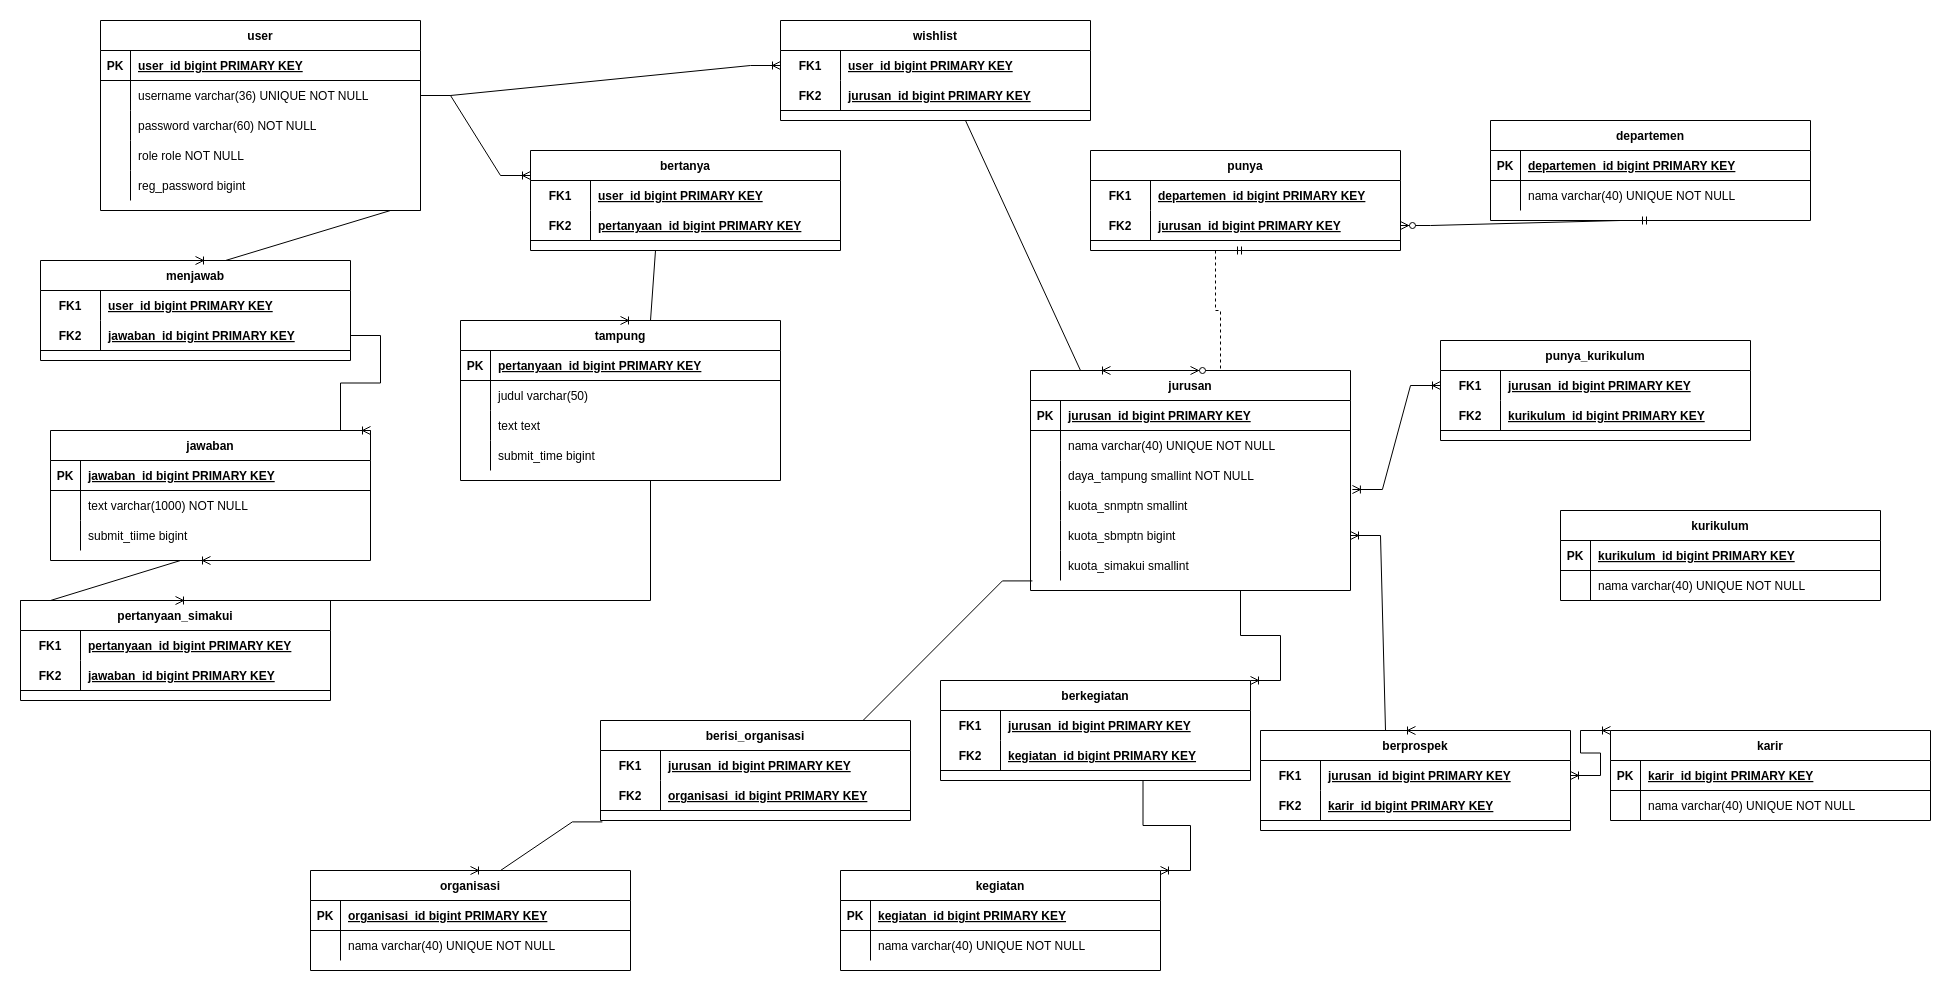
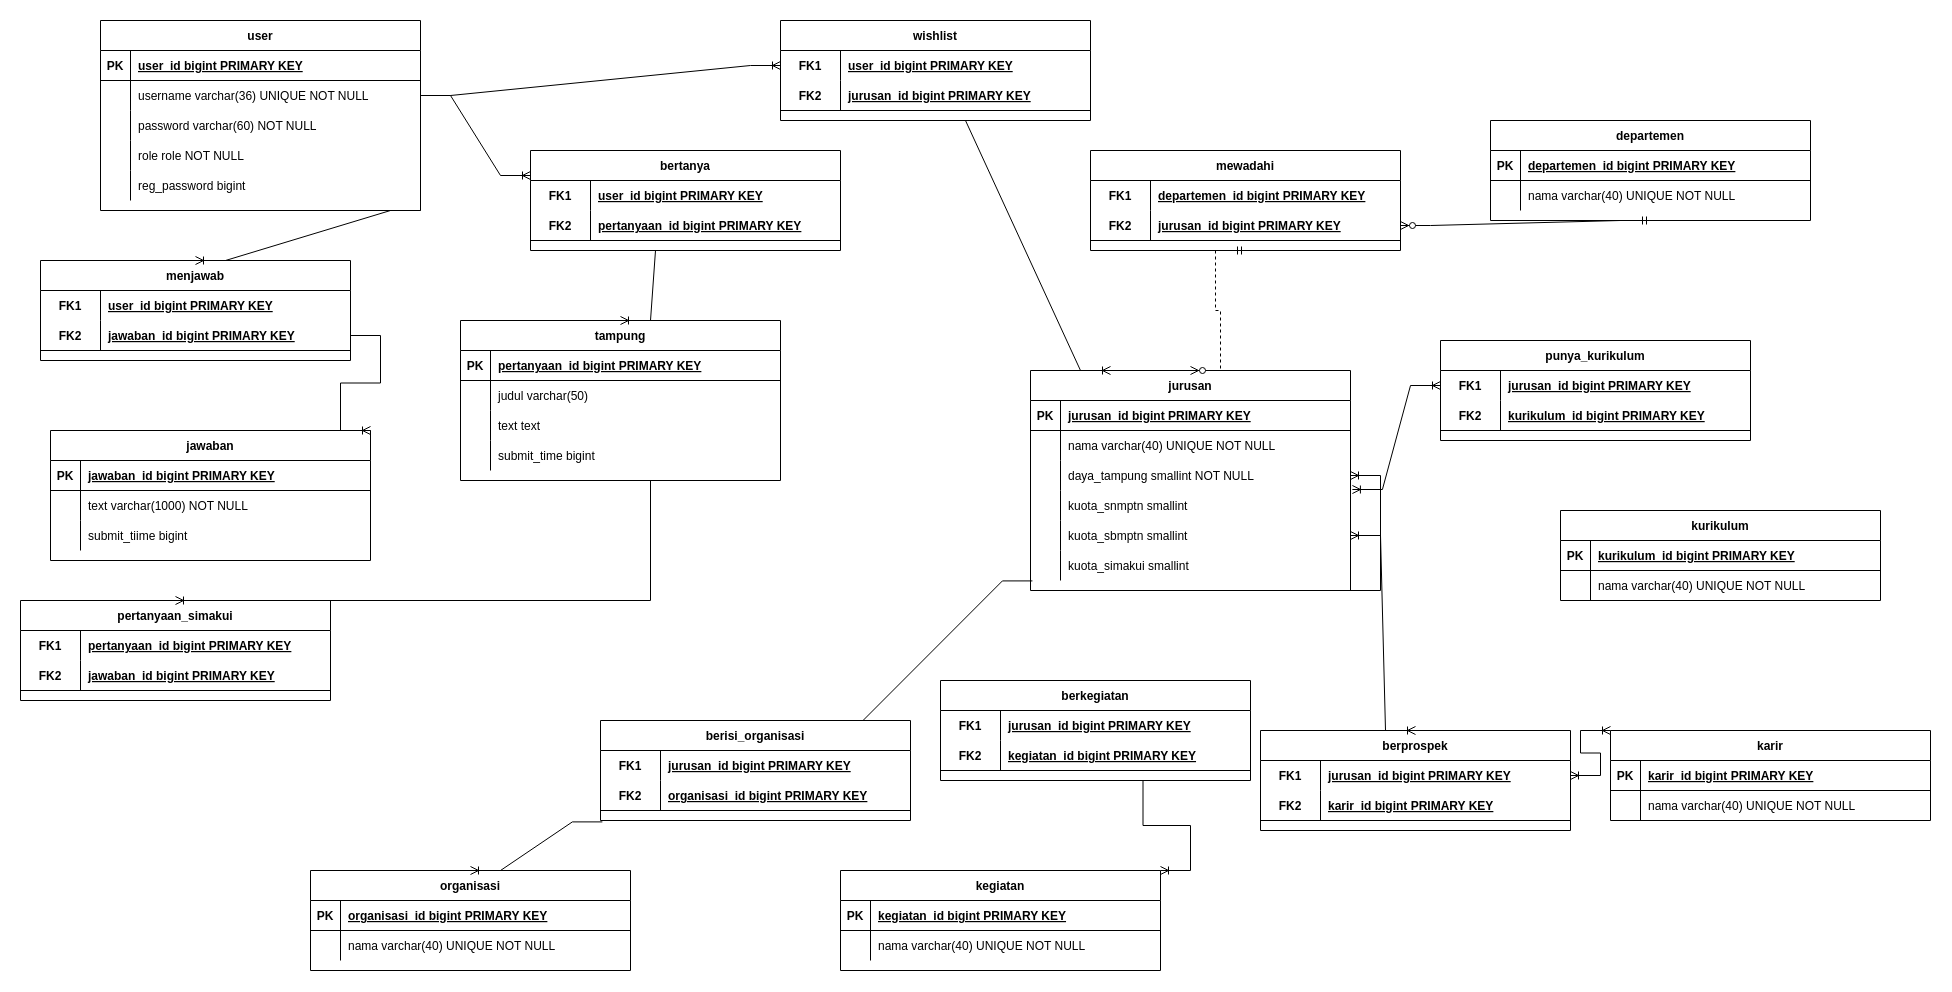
(1245, 166) -> (1245, 166)
(1127, 536) -> (1132, 536)
(113, 581) -> none
(1276, 636) -> (1381, 492)
